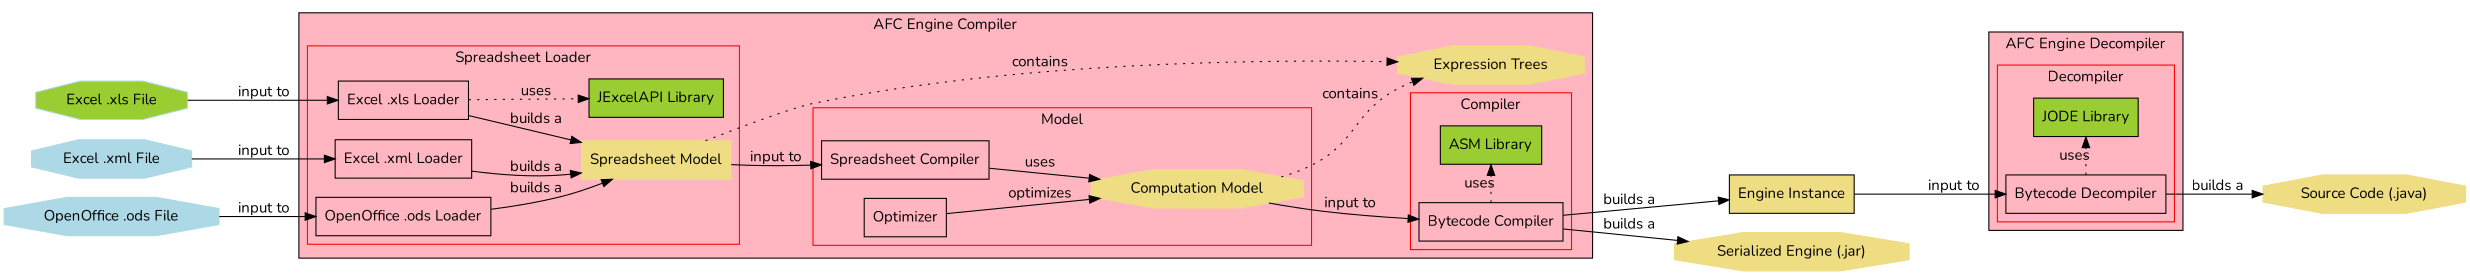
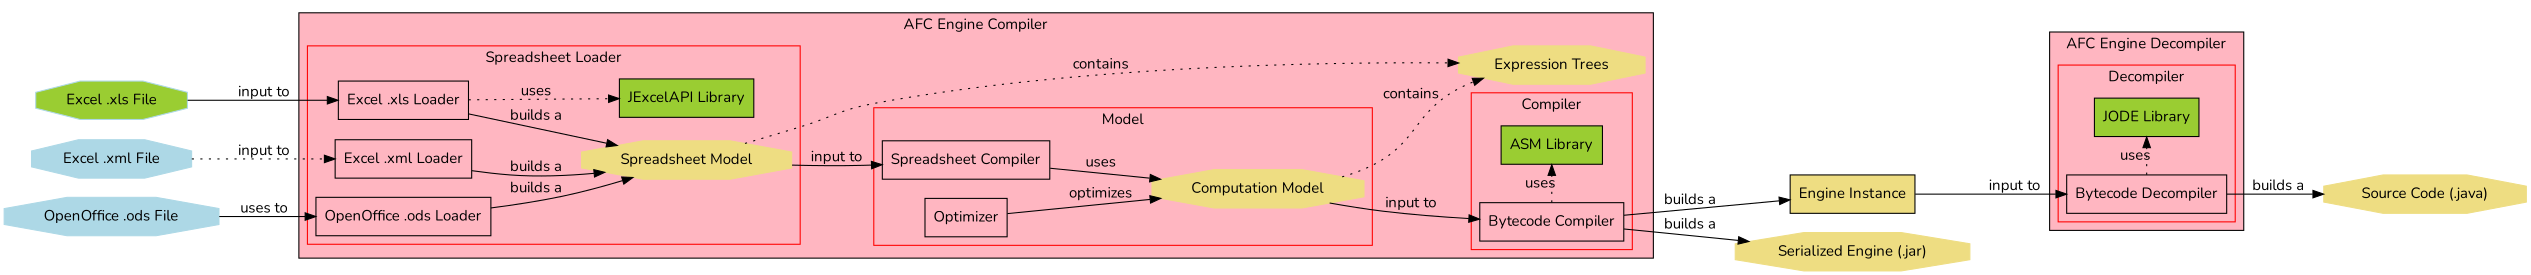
(258, 159) -> (258, 159)
(656, 160) -> (687, 160)
(264, 209) -> (264, 209)
